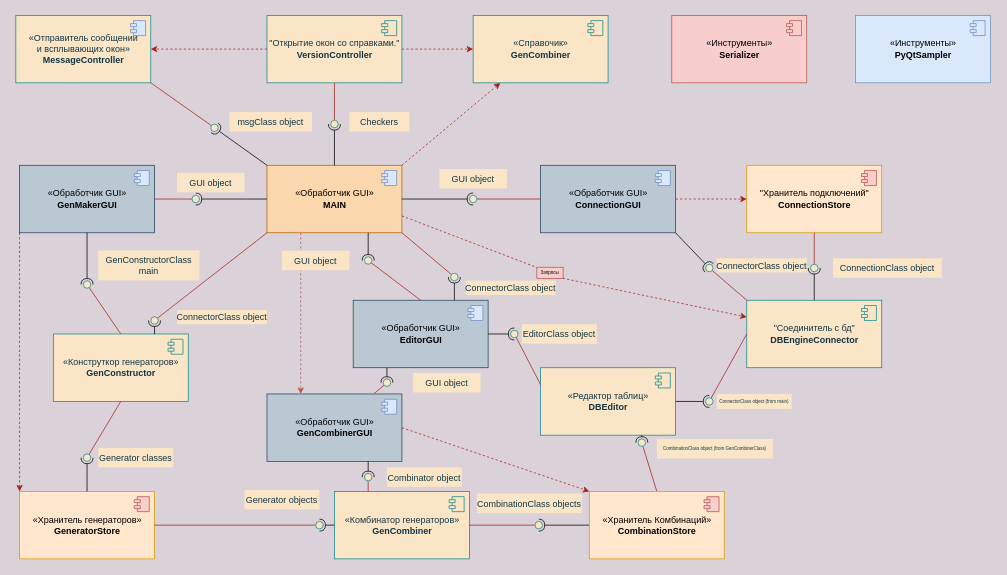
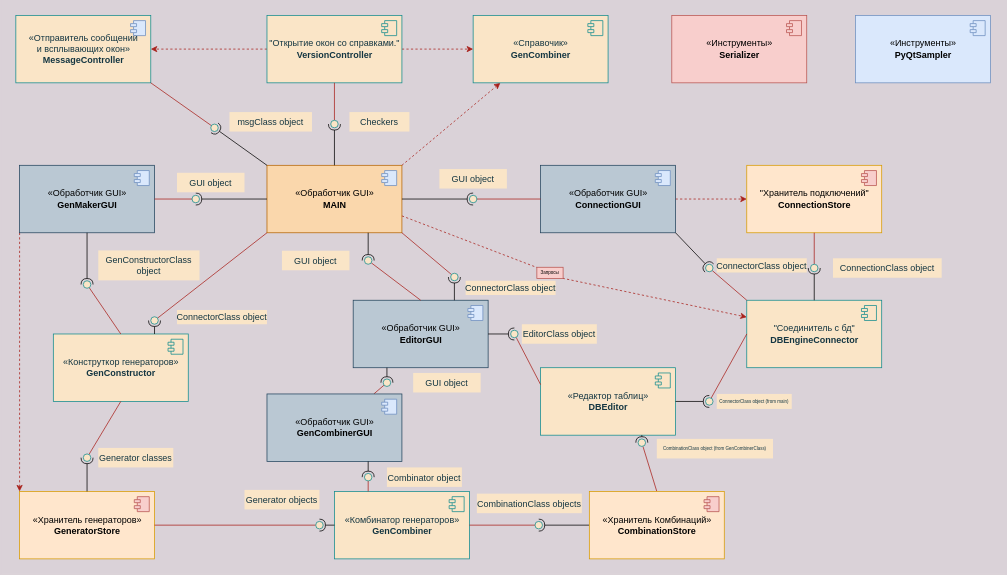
(148, 261) -> (148, 261)
(300, 330) -> none
(493, 459) -> none
